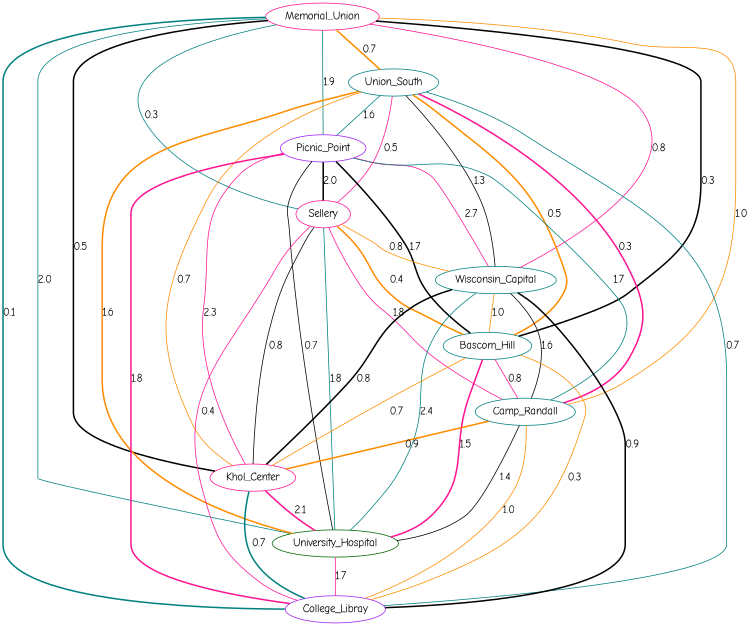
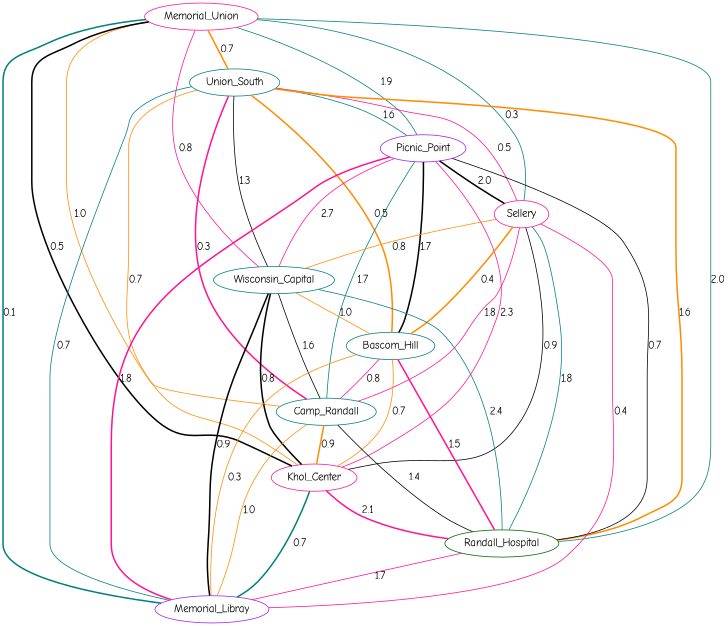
(701, 93) -> none
(276, 346) -> (551, 346)
(335, 543) -> (502, 543)
(335, 609) -> (212, 609)
